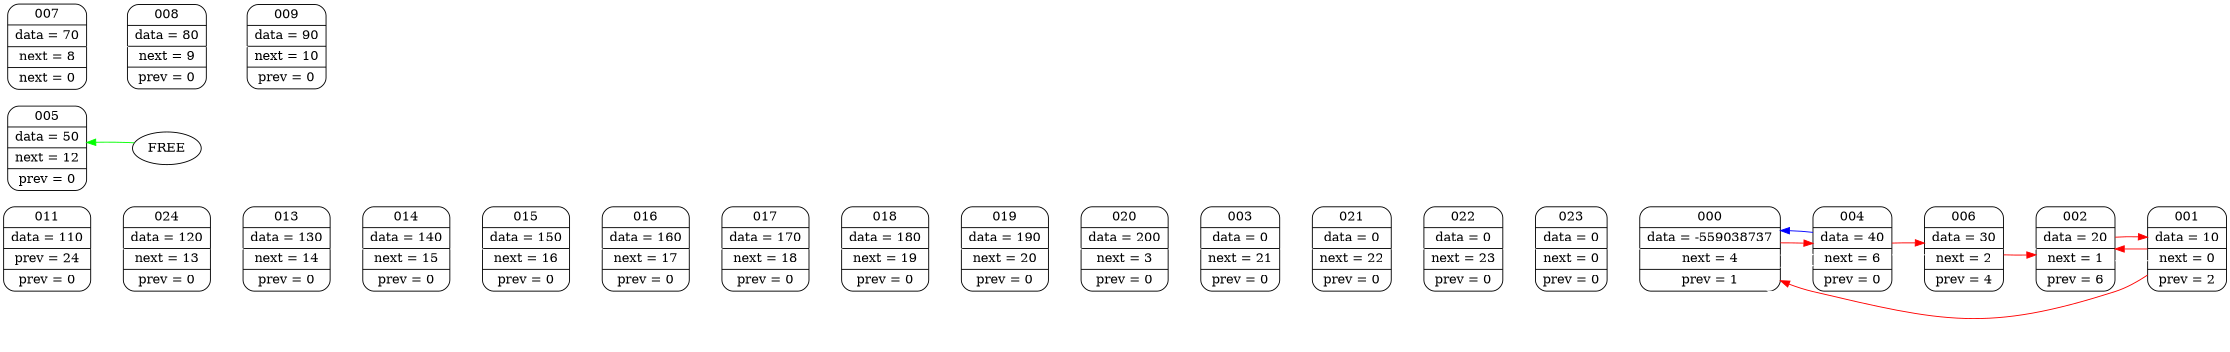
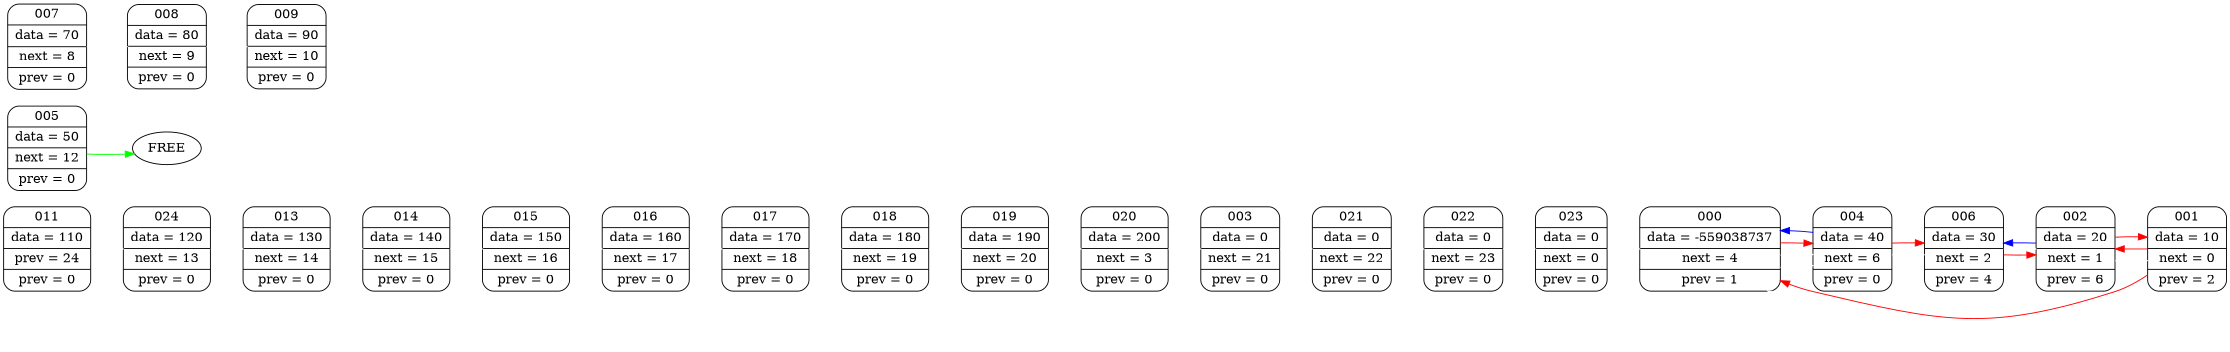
(47, 78) -> (47, 78)
(115, 142) -> (106, 154)
none -> (2024, 243)
